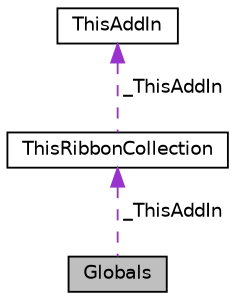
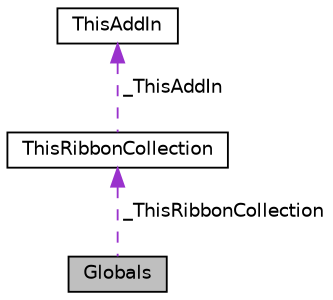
(170, 212) -> (221, 212)
